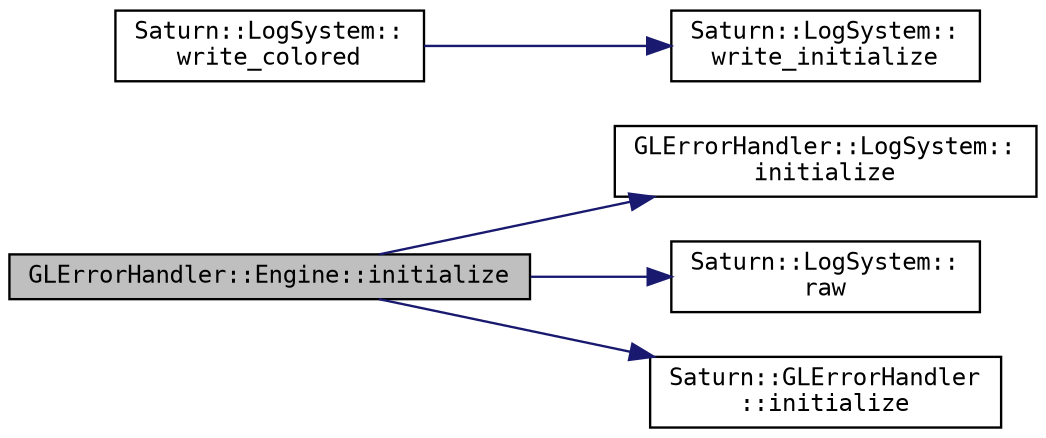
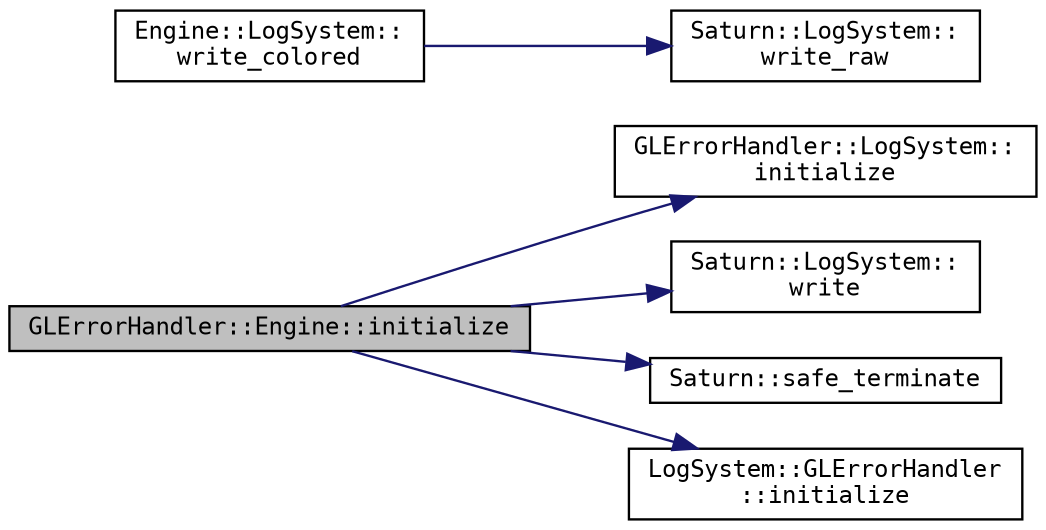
(270, 46) -> (270, 46)
(826, 46) -> (826, 46)
(826, 277) -> (826, 277)
none -> (826, 380)
(826, 392) -> (826, 484)
